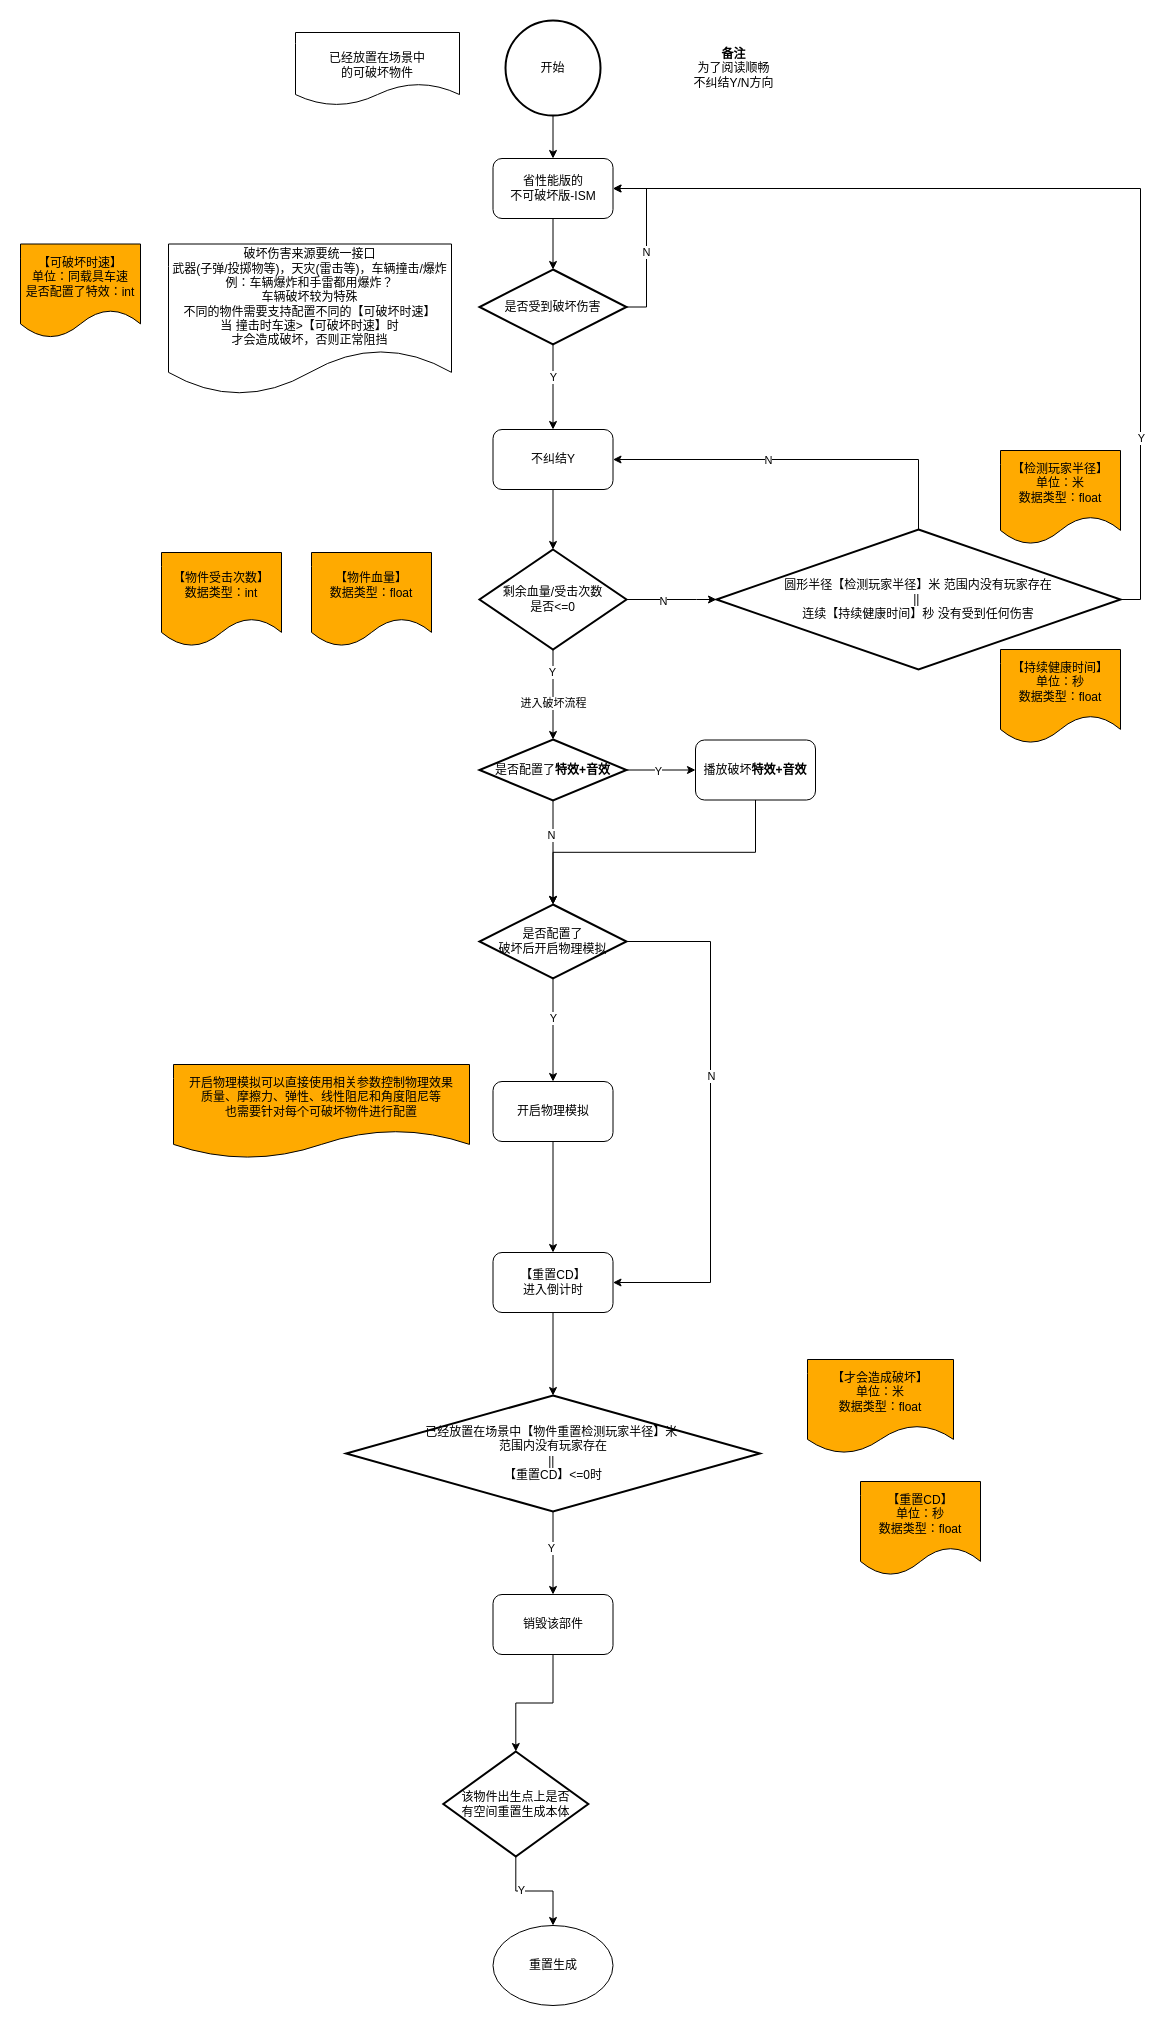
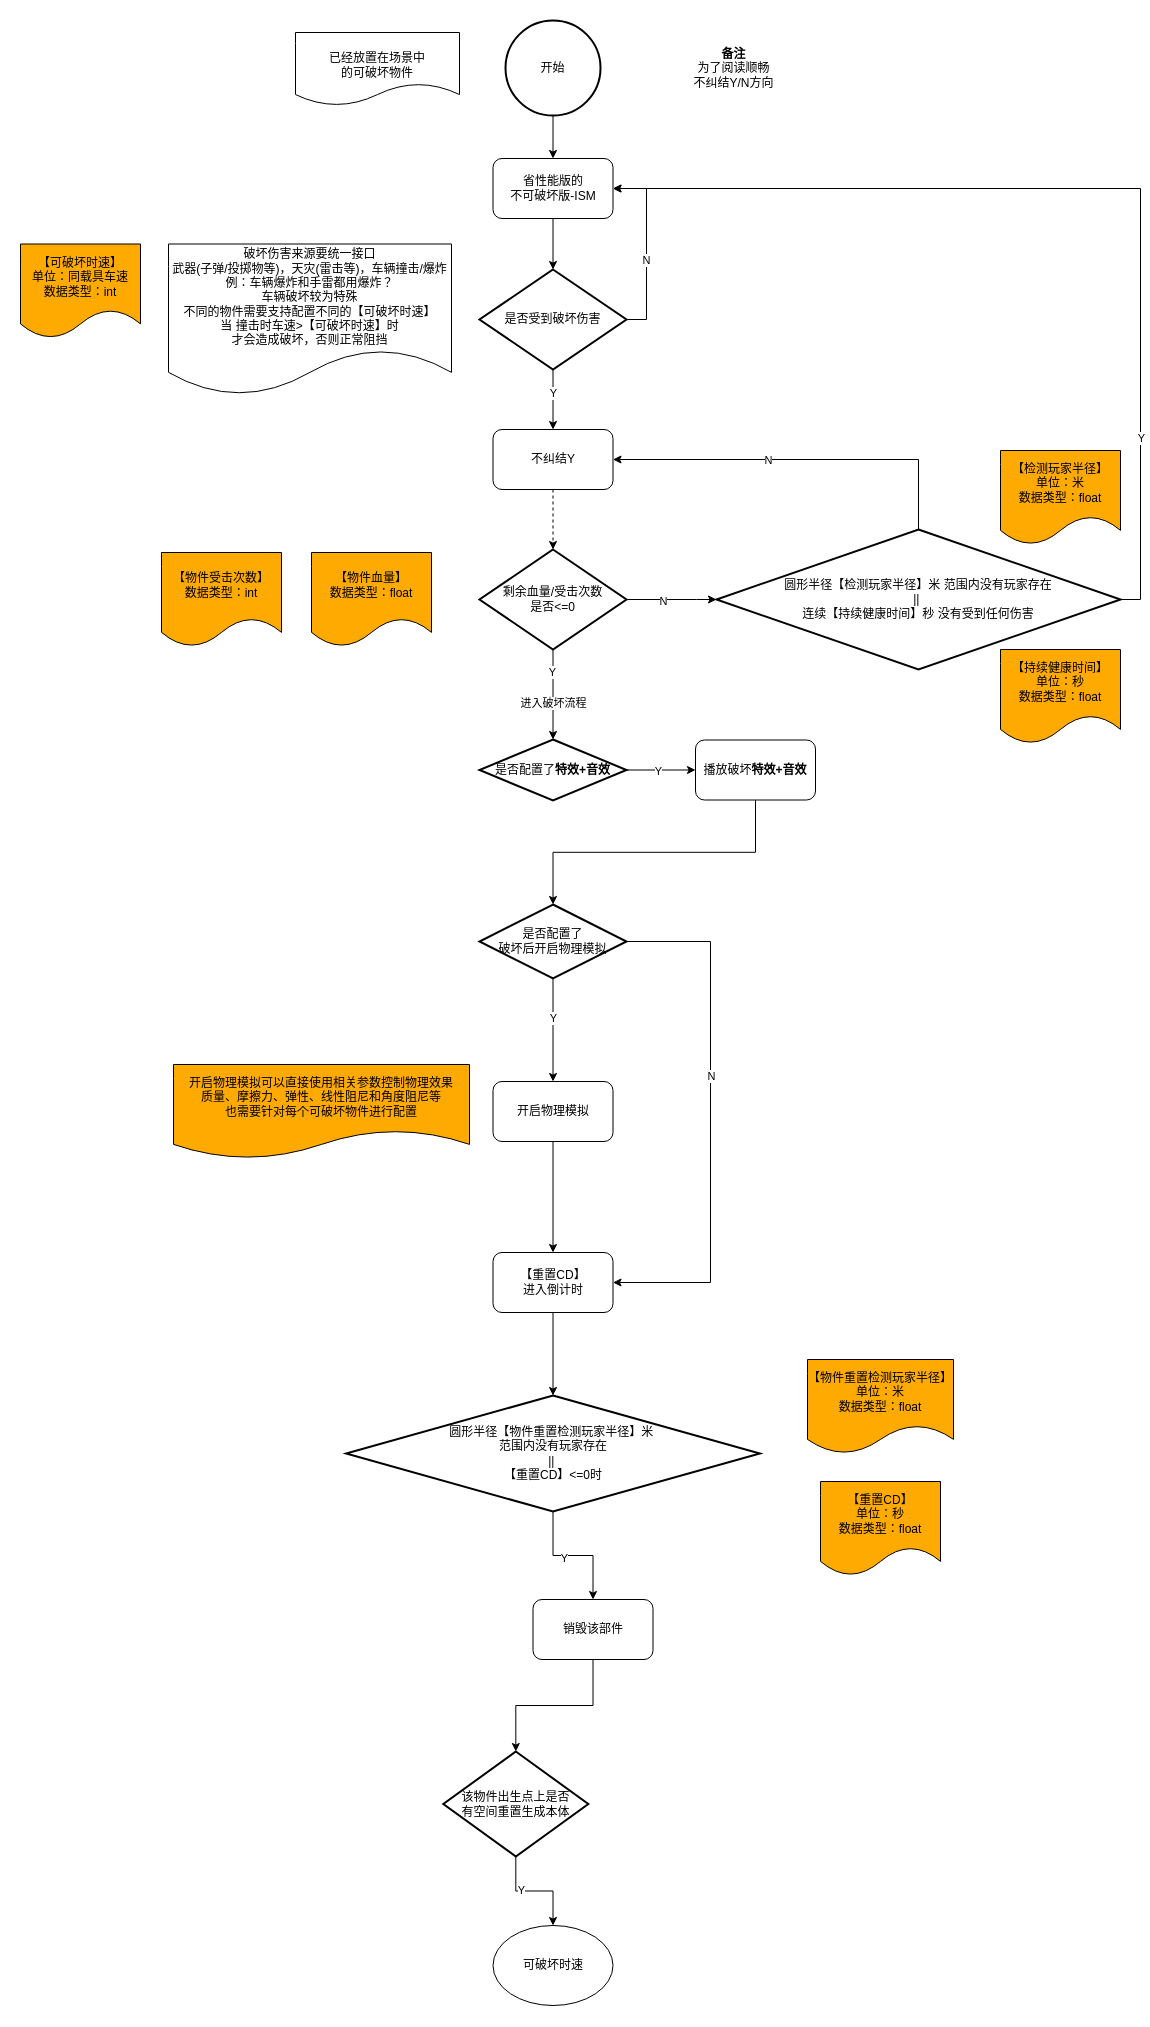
(81, 278) -> (81, 278)
(553, 307) -> (553, 320)
(553, 517) -> (553, 517)
(553, 825) -> none
(881, 1393) -> (881, 1393)
(554, 1454) -> (554, 1454)
(921, 1529) -> (881, 1529)
(553, 1625) -> (593, 1630)
(554, 1966) -> (554, 1966)
